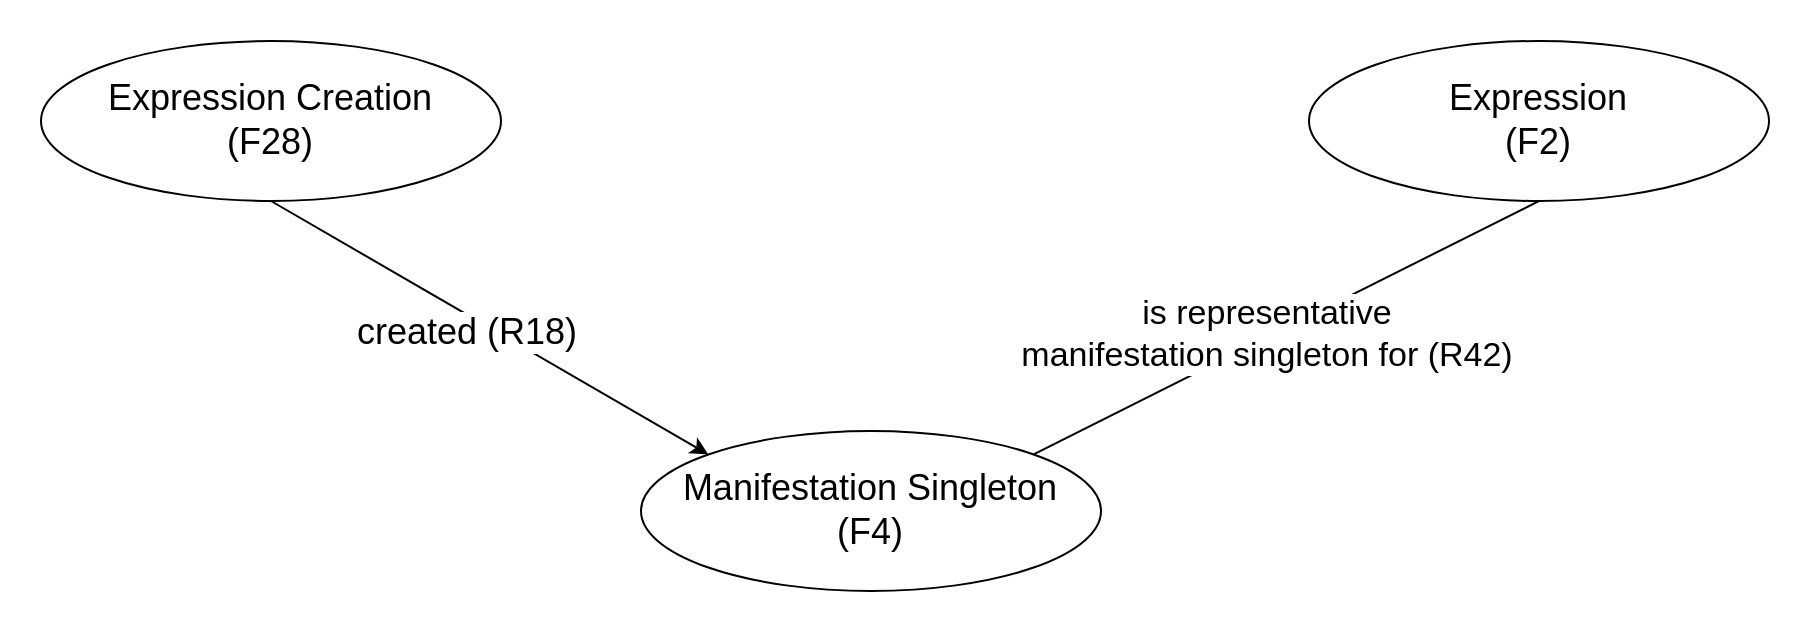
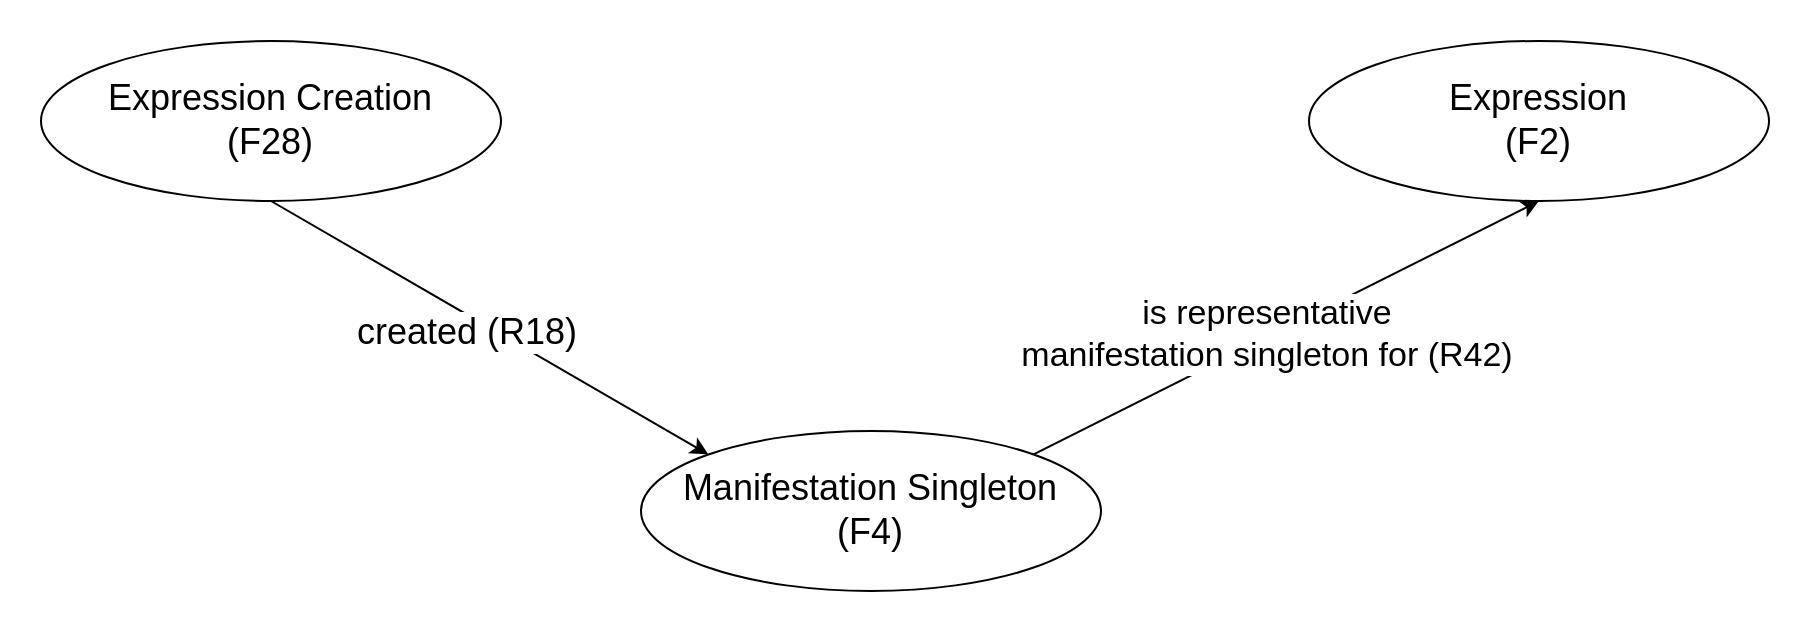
(1531, 205) -> (1526, 208)
